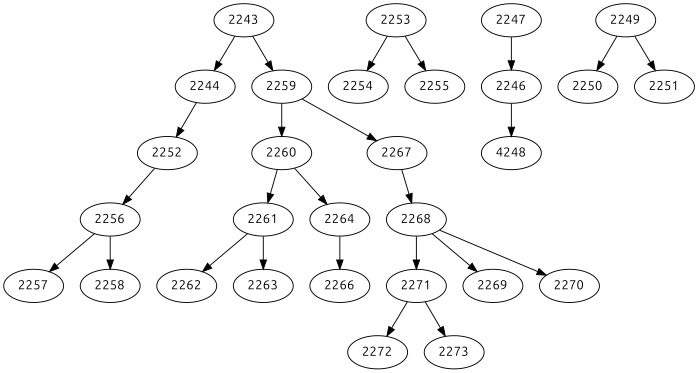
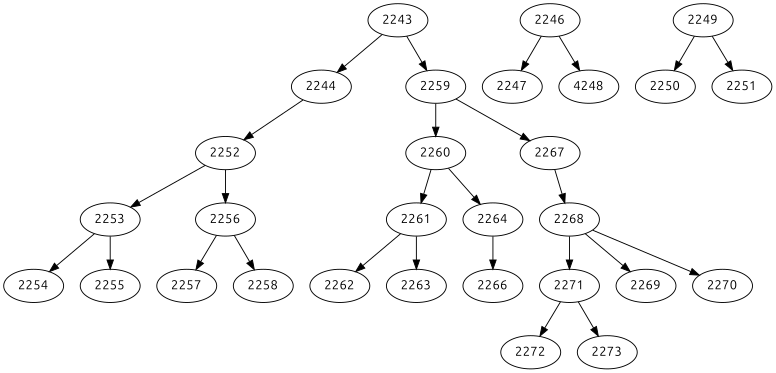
(511, 49) -> (534, 49)
none -> (172, 184)
